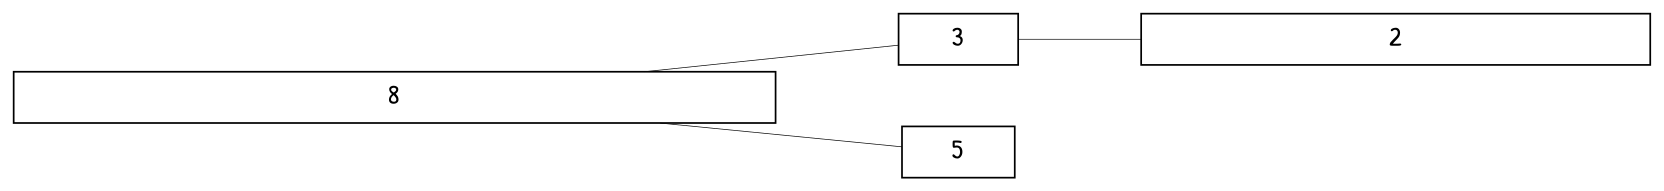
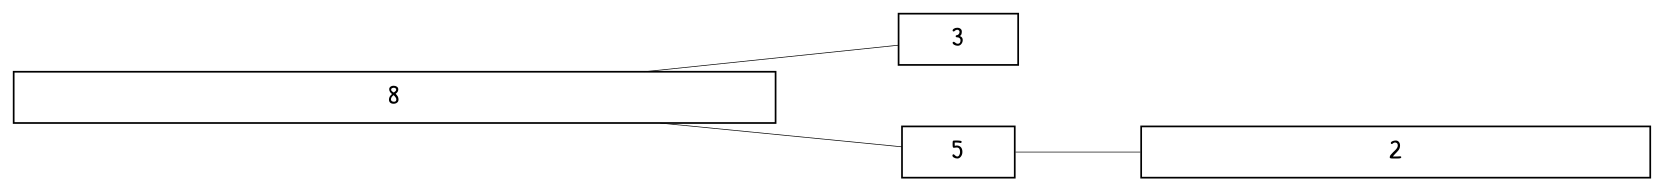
(1080, 39) -> (1078, 152)
